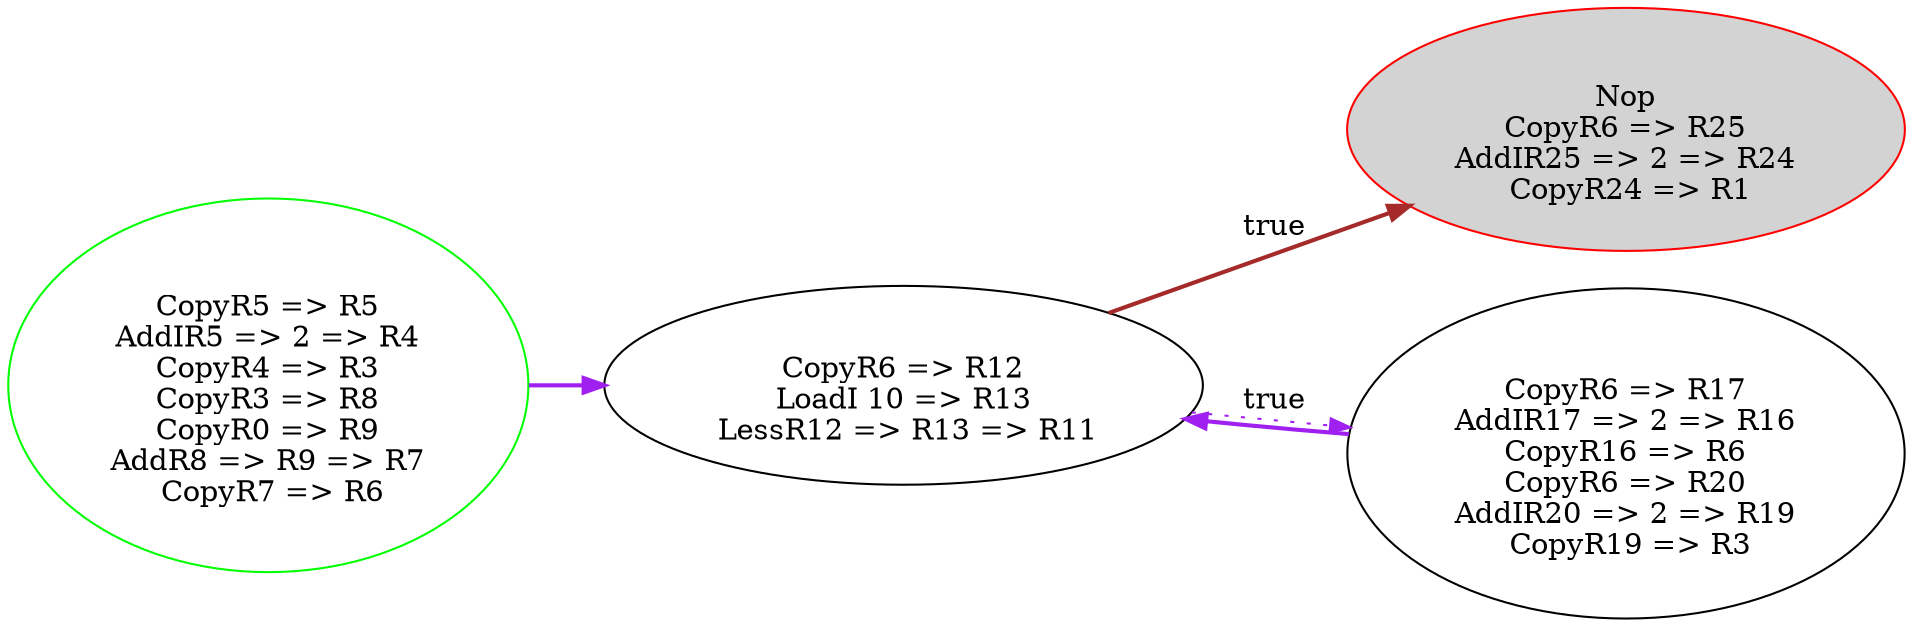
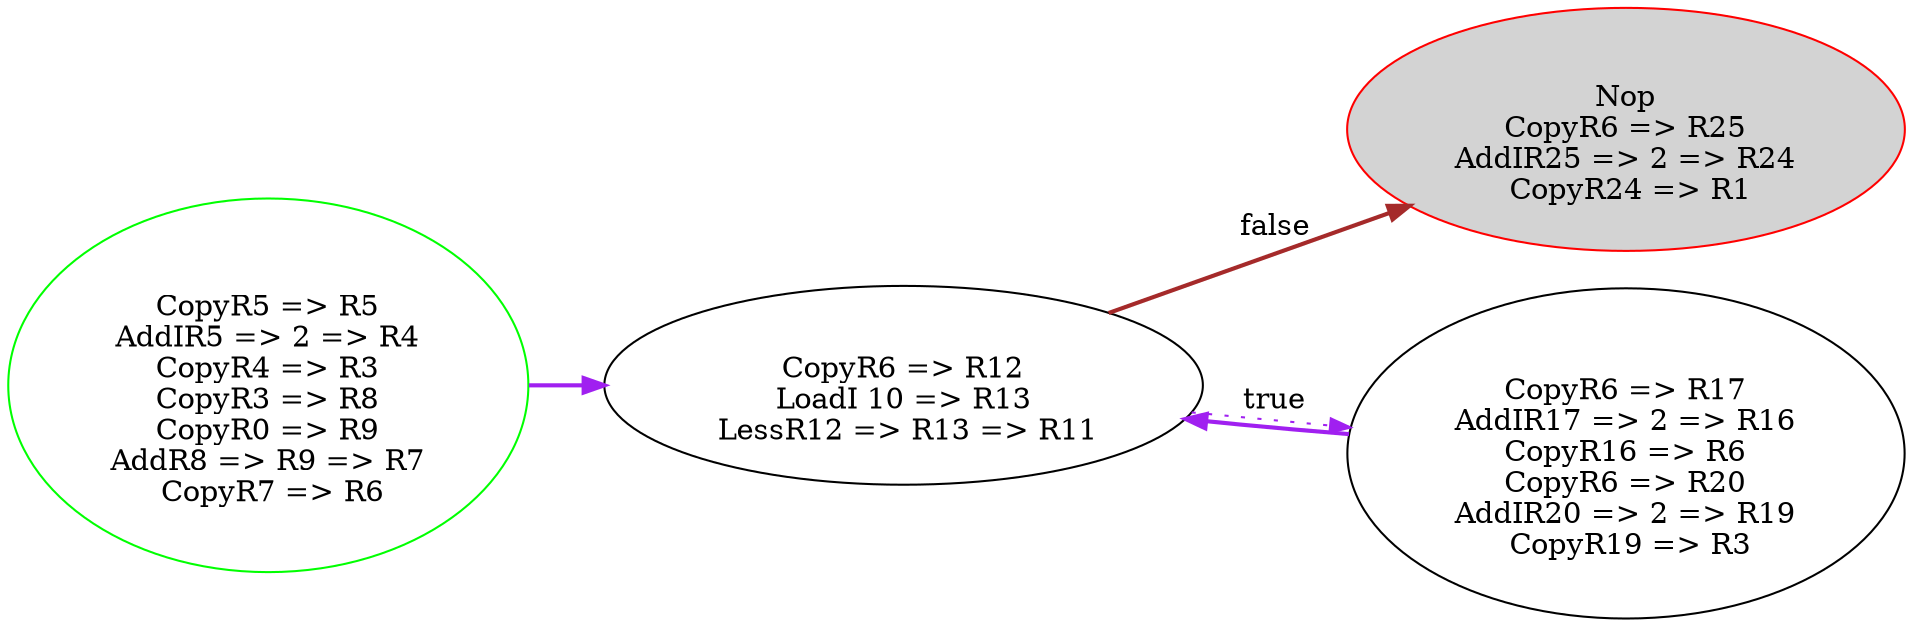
(1275, 227) -> (1275, 227)
